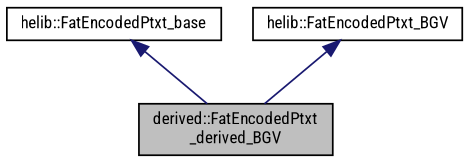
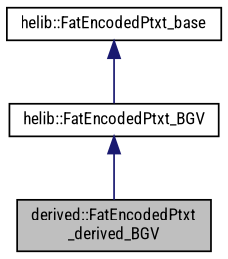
(176, 78) -> (114, 81)
